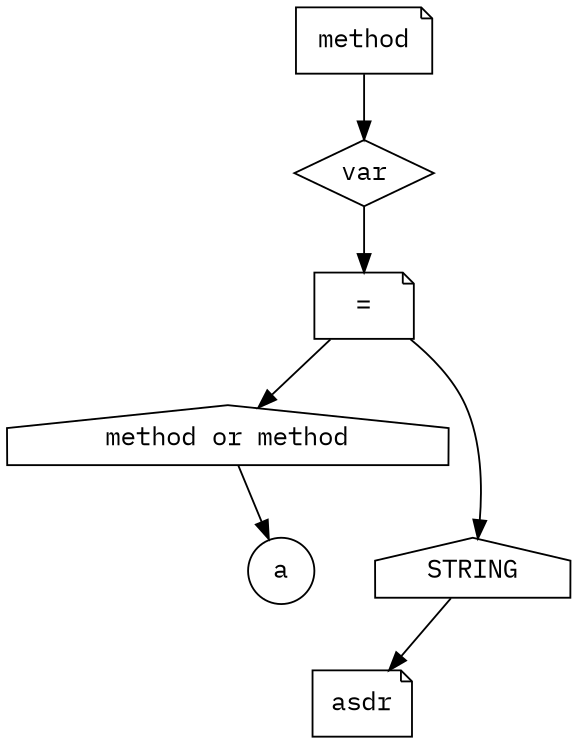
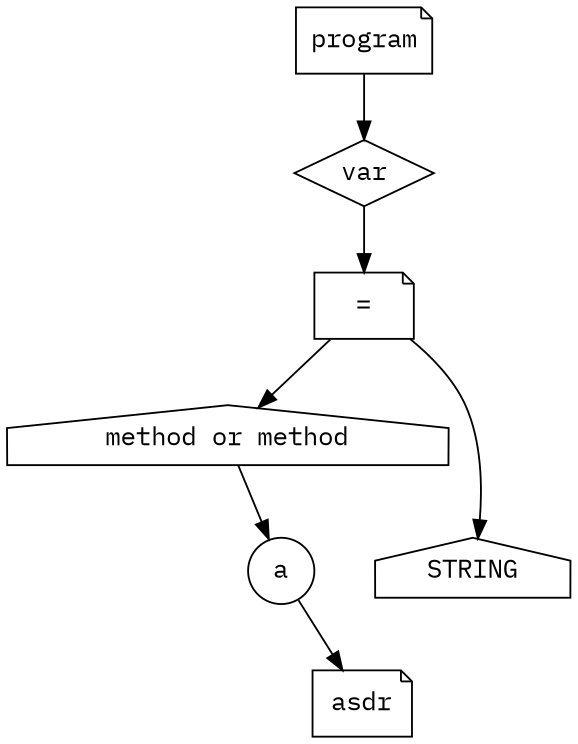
(364, 41) -> (364, 41)
(426, 627) -> (315, 627)
